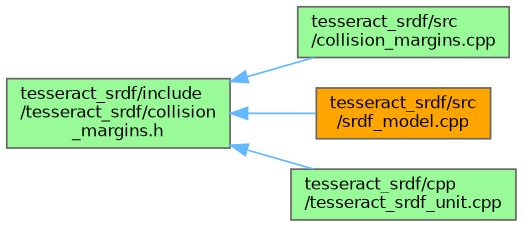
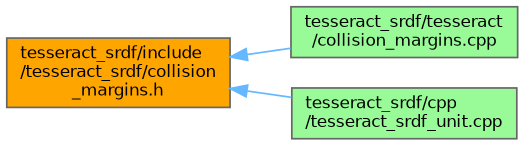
(403, 32) -> (404, 32)
(118, 113) -> (118, 73)
(403, 113) -> none
